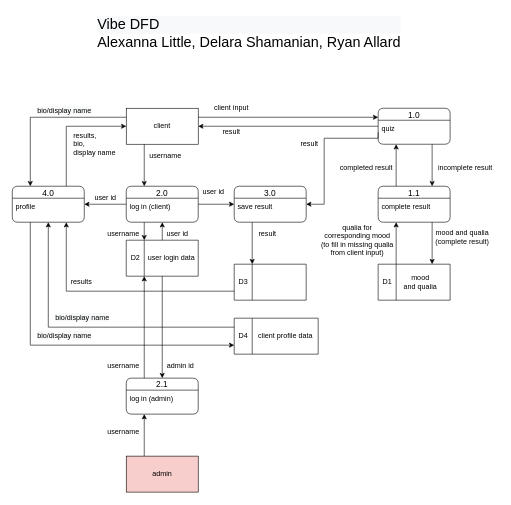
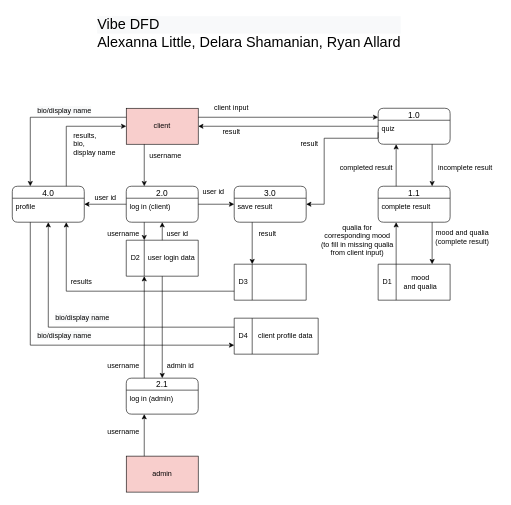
(162, 126) -> (162, 126)
